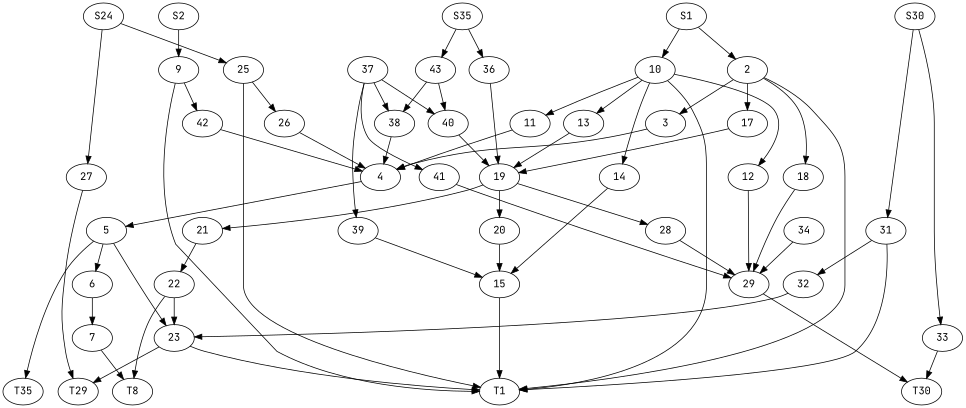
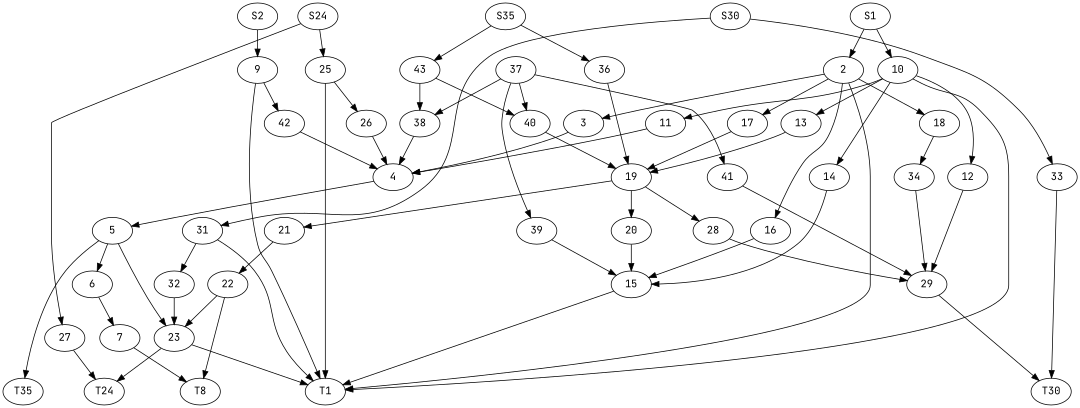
(773, 226) -> (929, 147)
none -> (770, 231)
(78, 392) -> (104, 392)
